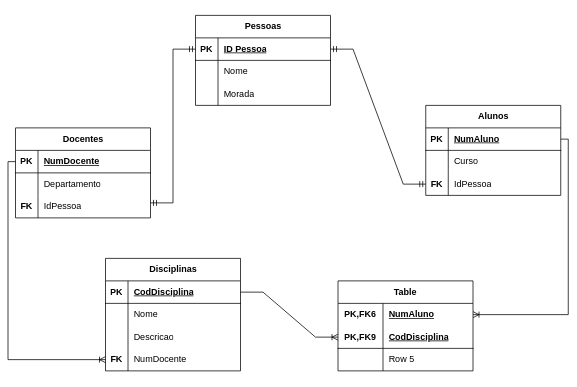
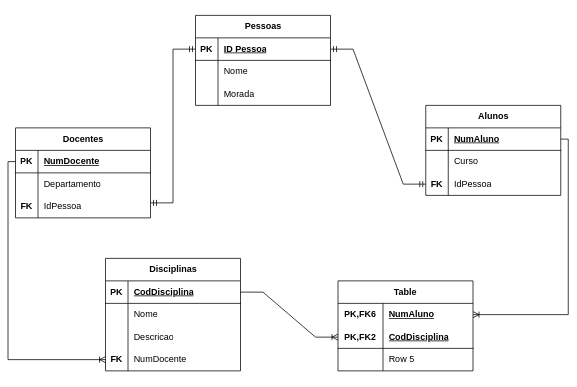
(360, 337) -> (360, 337)
